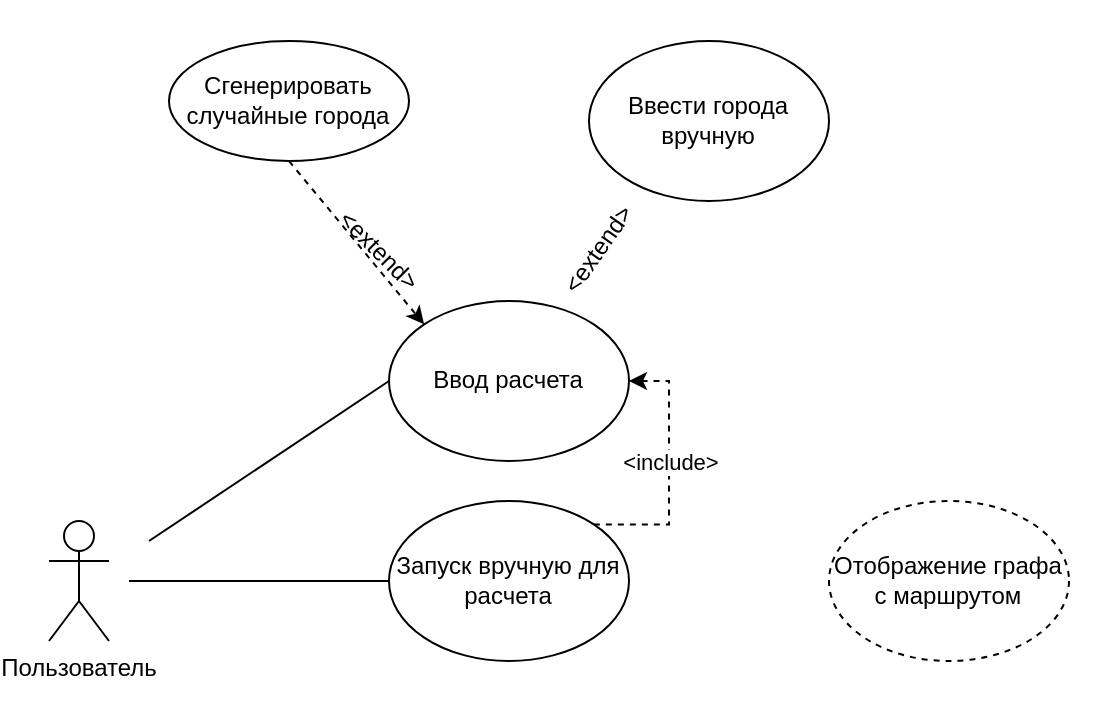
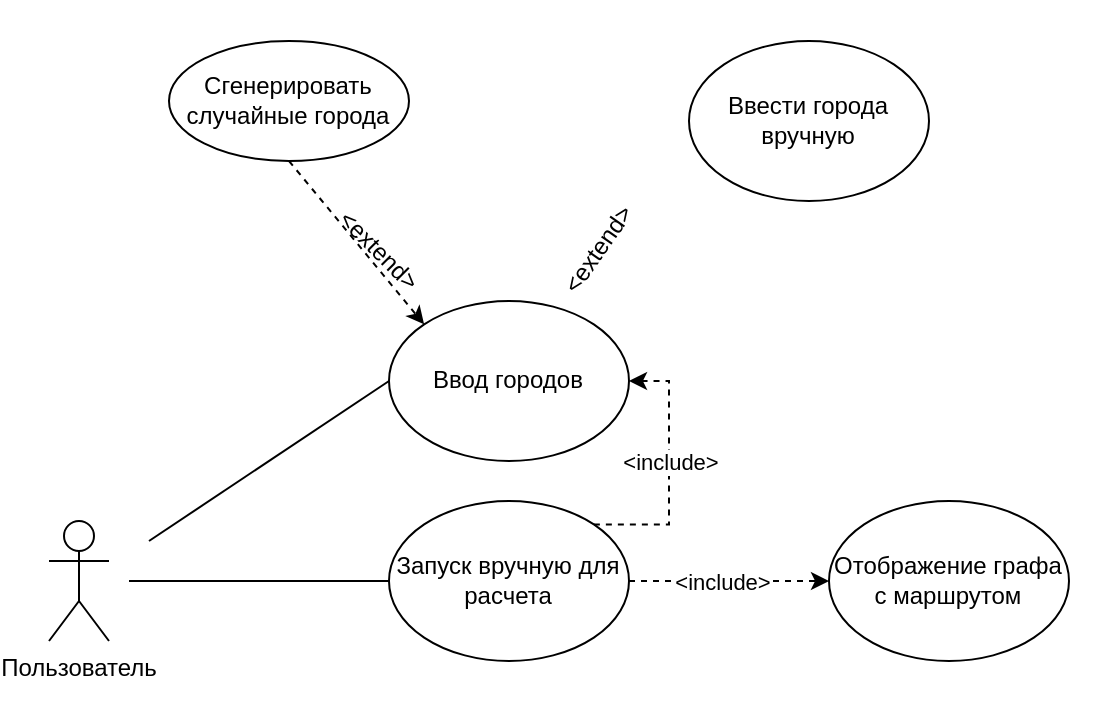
(709, 121) -> (809, 121)
(509, 381) -> (509, 381)
none -> (722, 581)
(949, 581) -> (949, 581)
